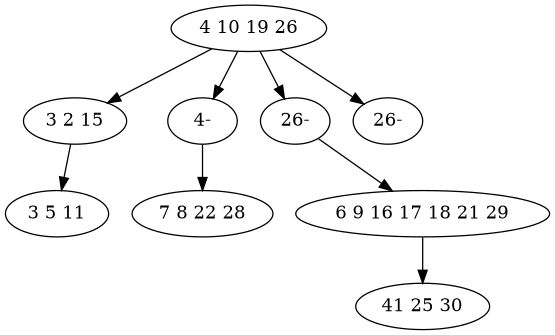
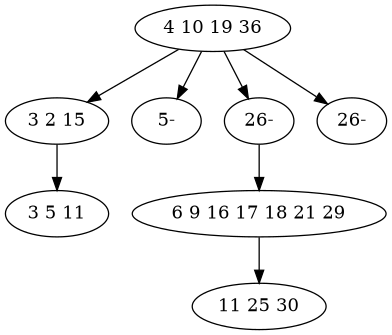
(249, 28) -> (213, 28)
(203, 121) -> (166, 121)
(203, 214) -> none
(423, 306) -> (259, 306)
